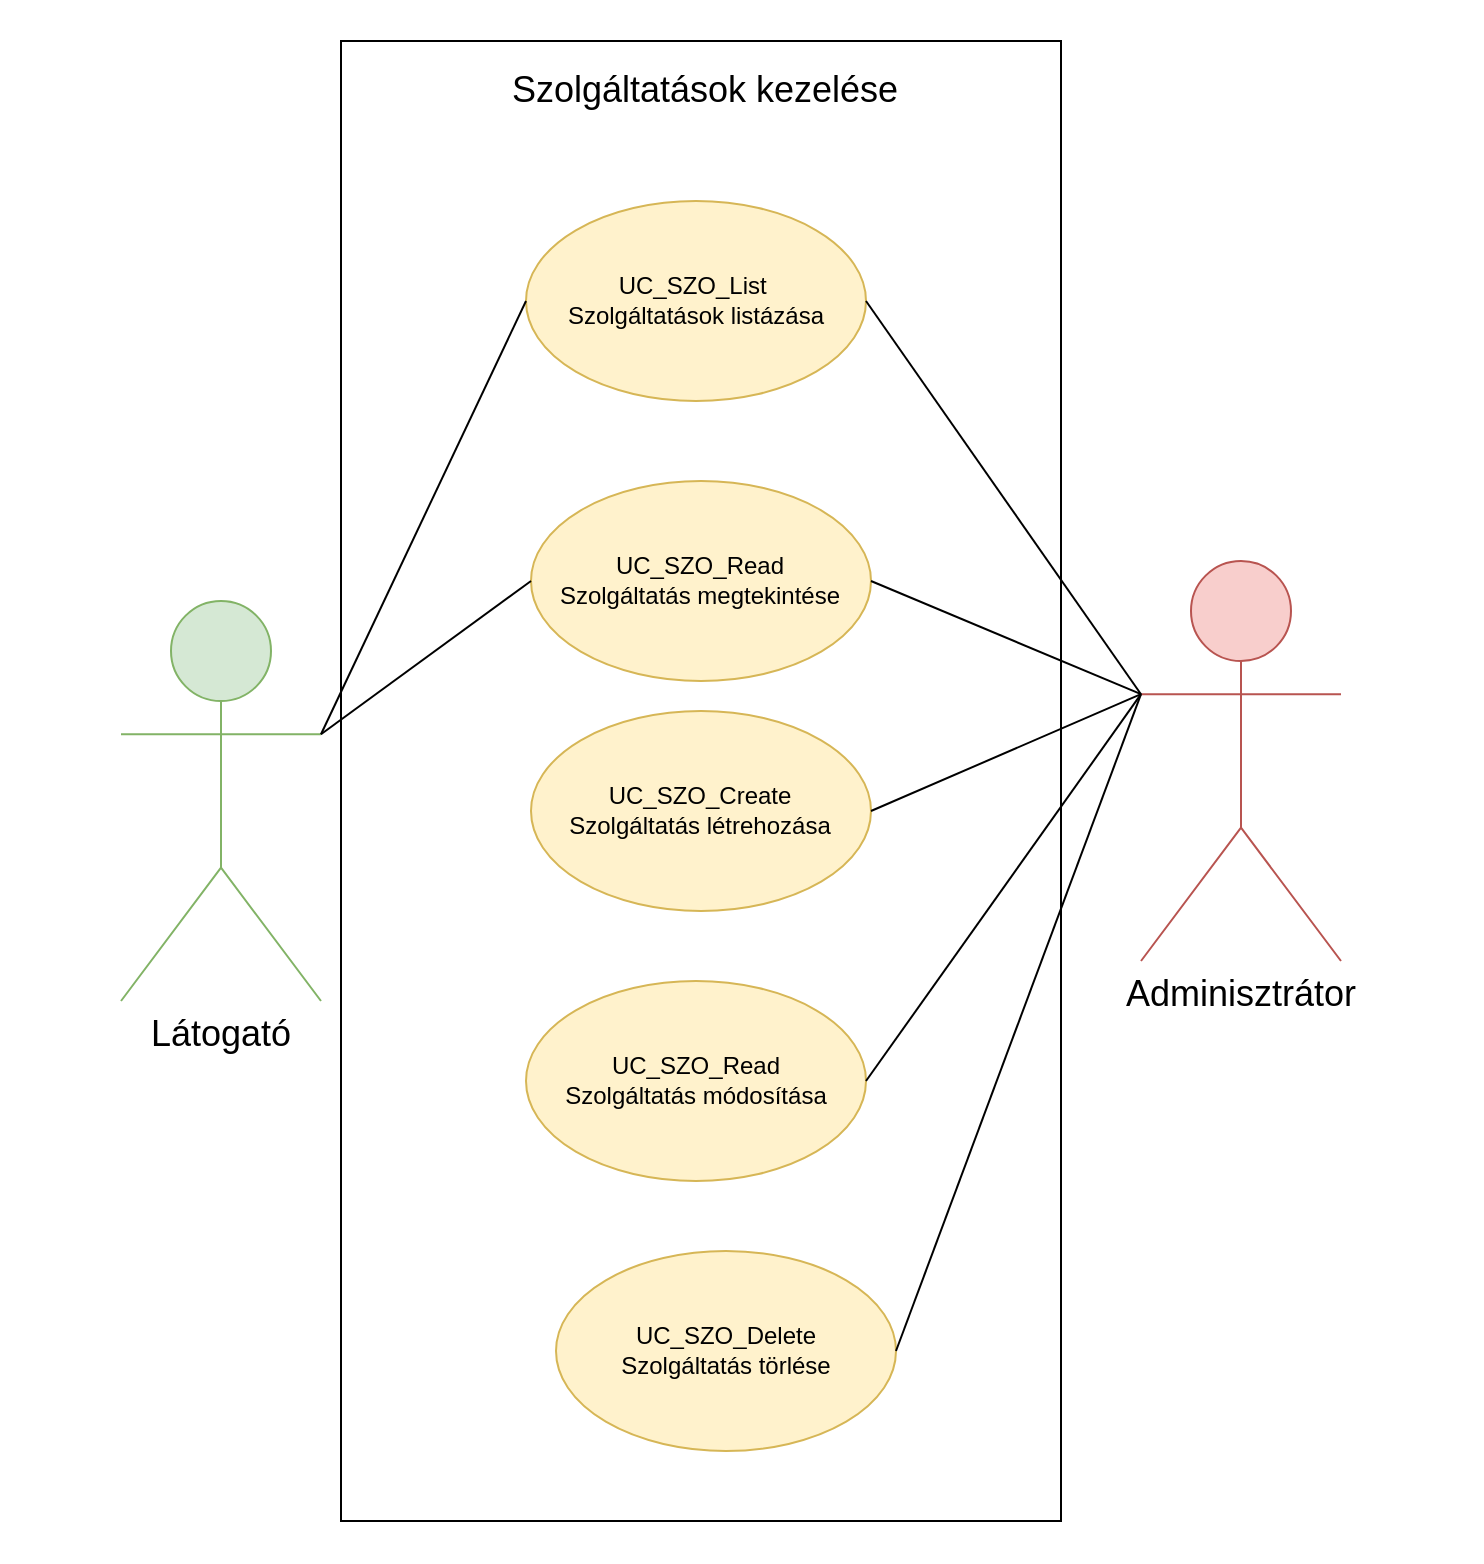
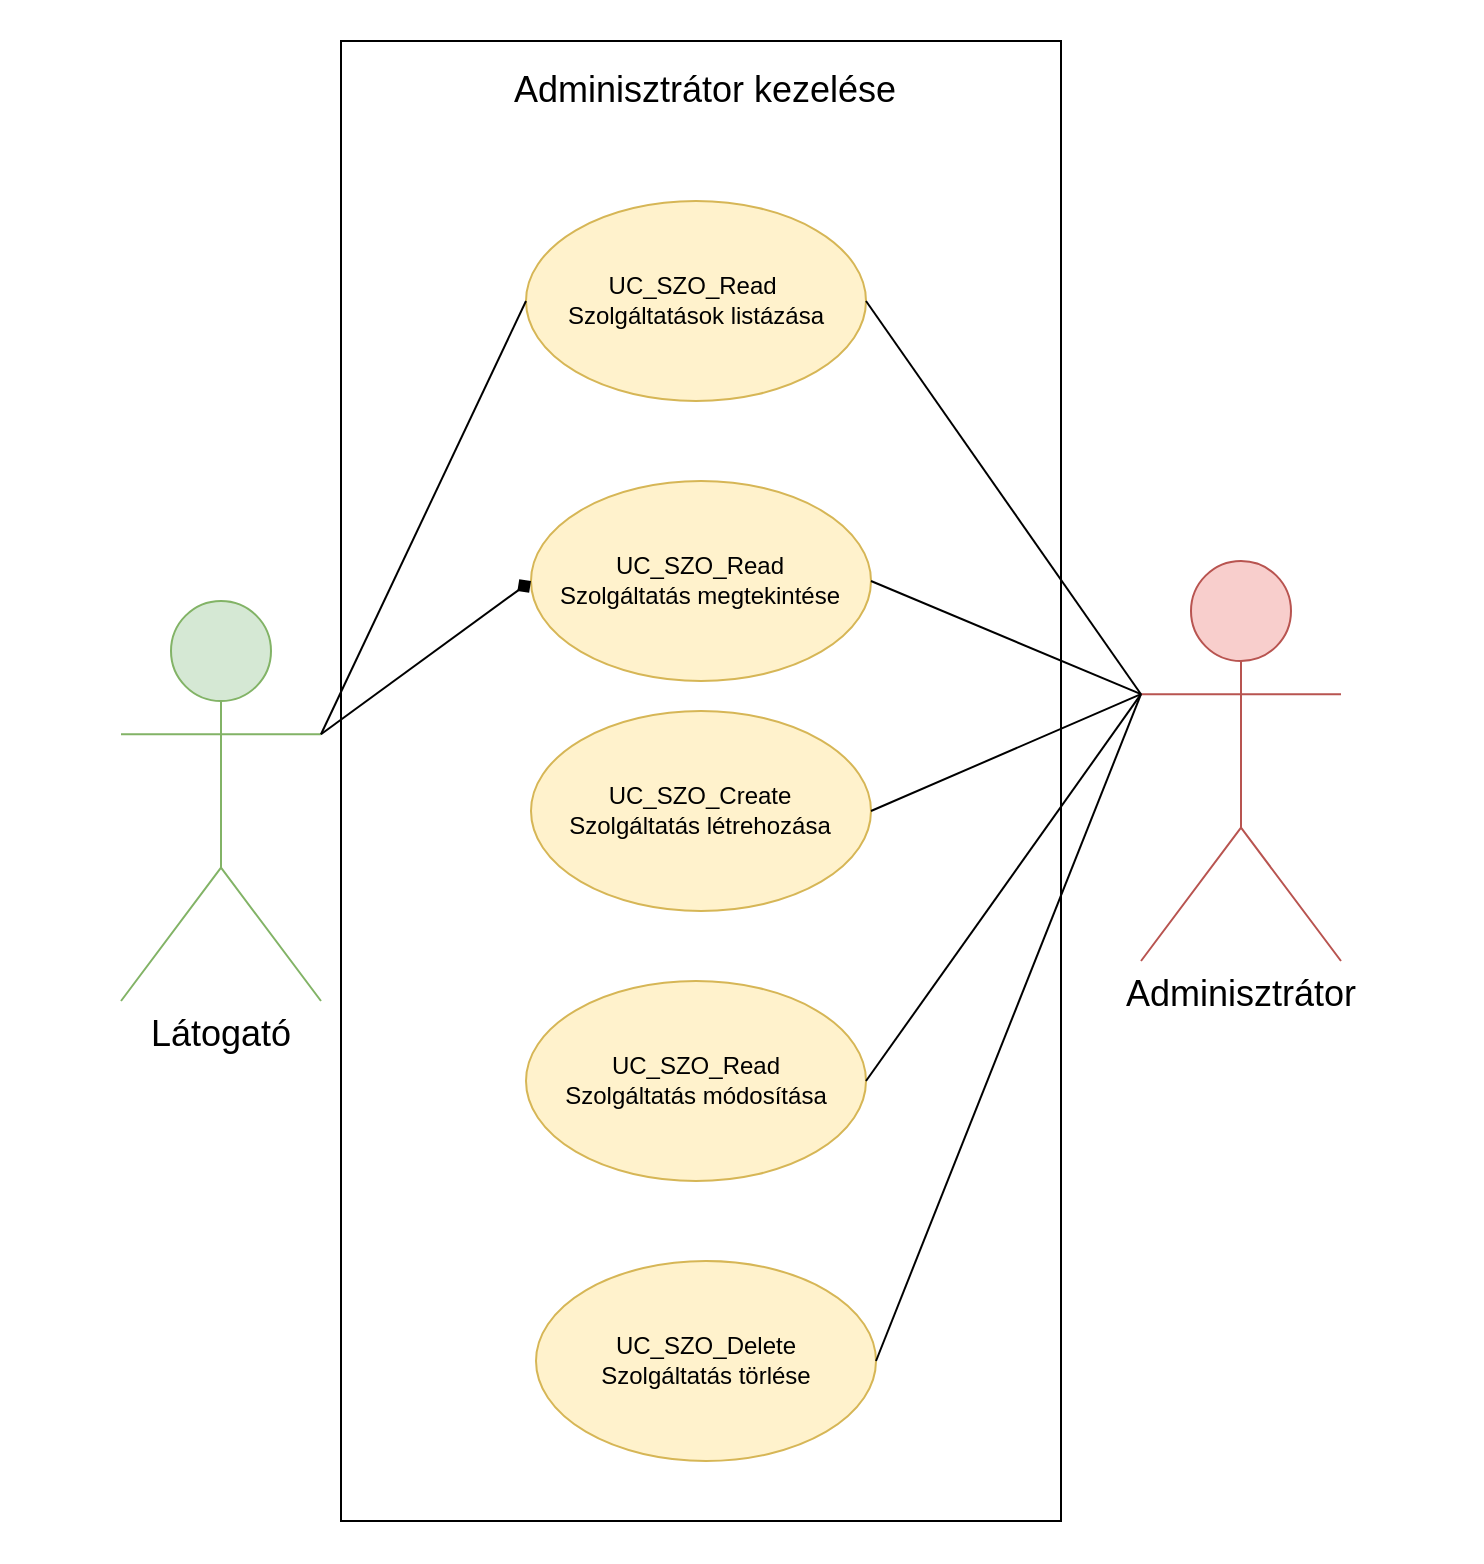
(706, 91) -> (706, 91)
(697, 301) -> (697, 301)
(525, 586) -> (518, 591)
(726, 1351) -> (706, 1361)
